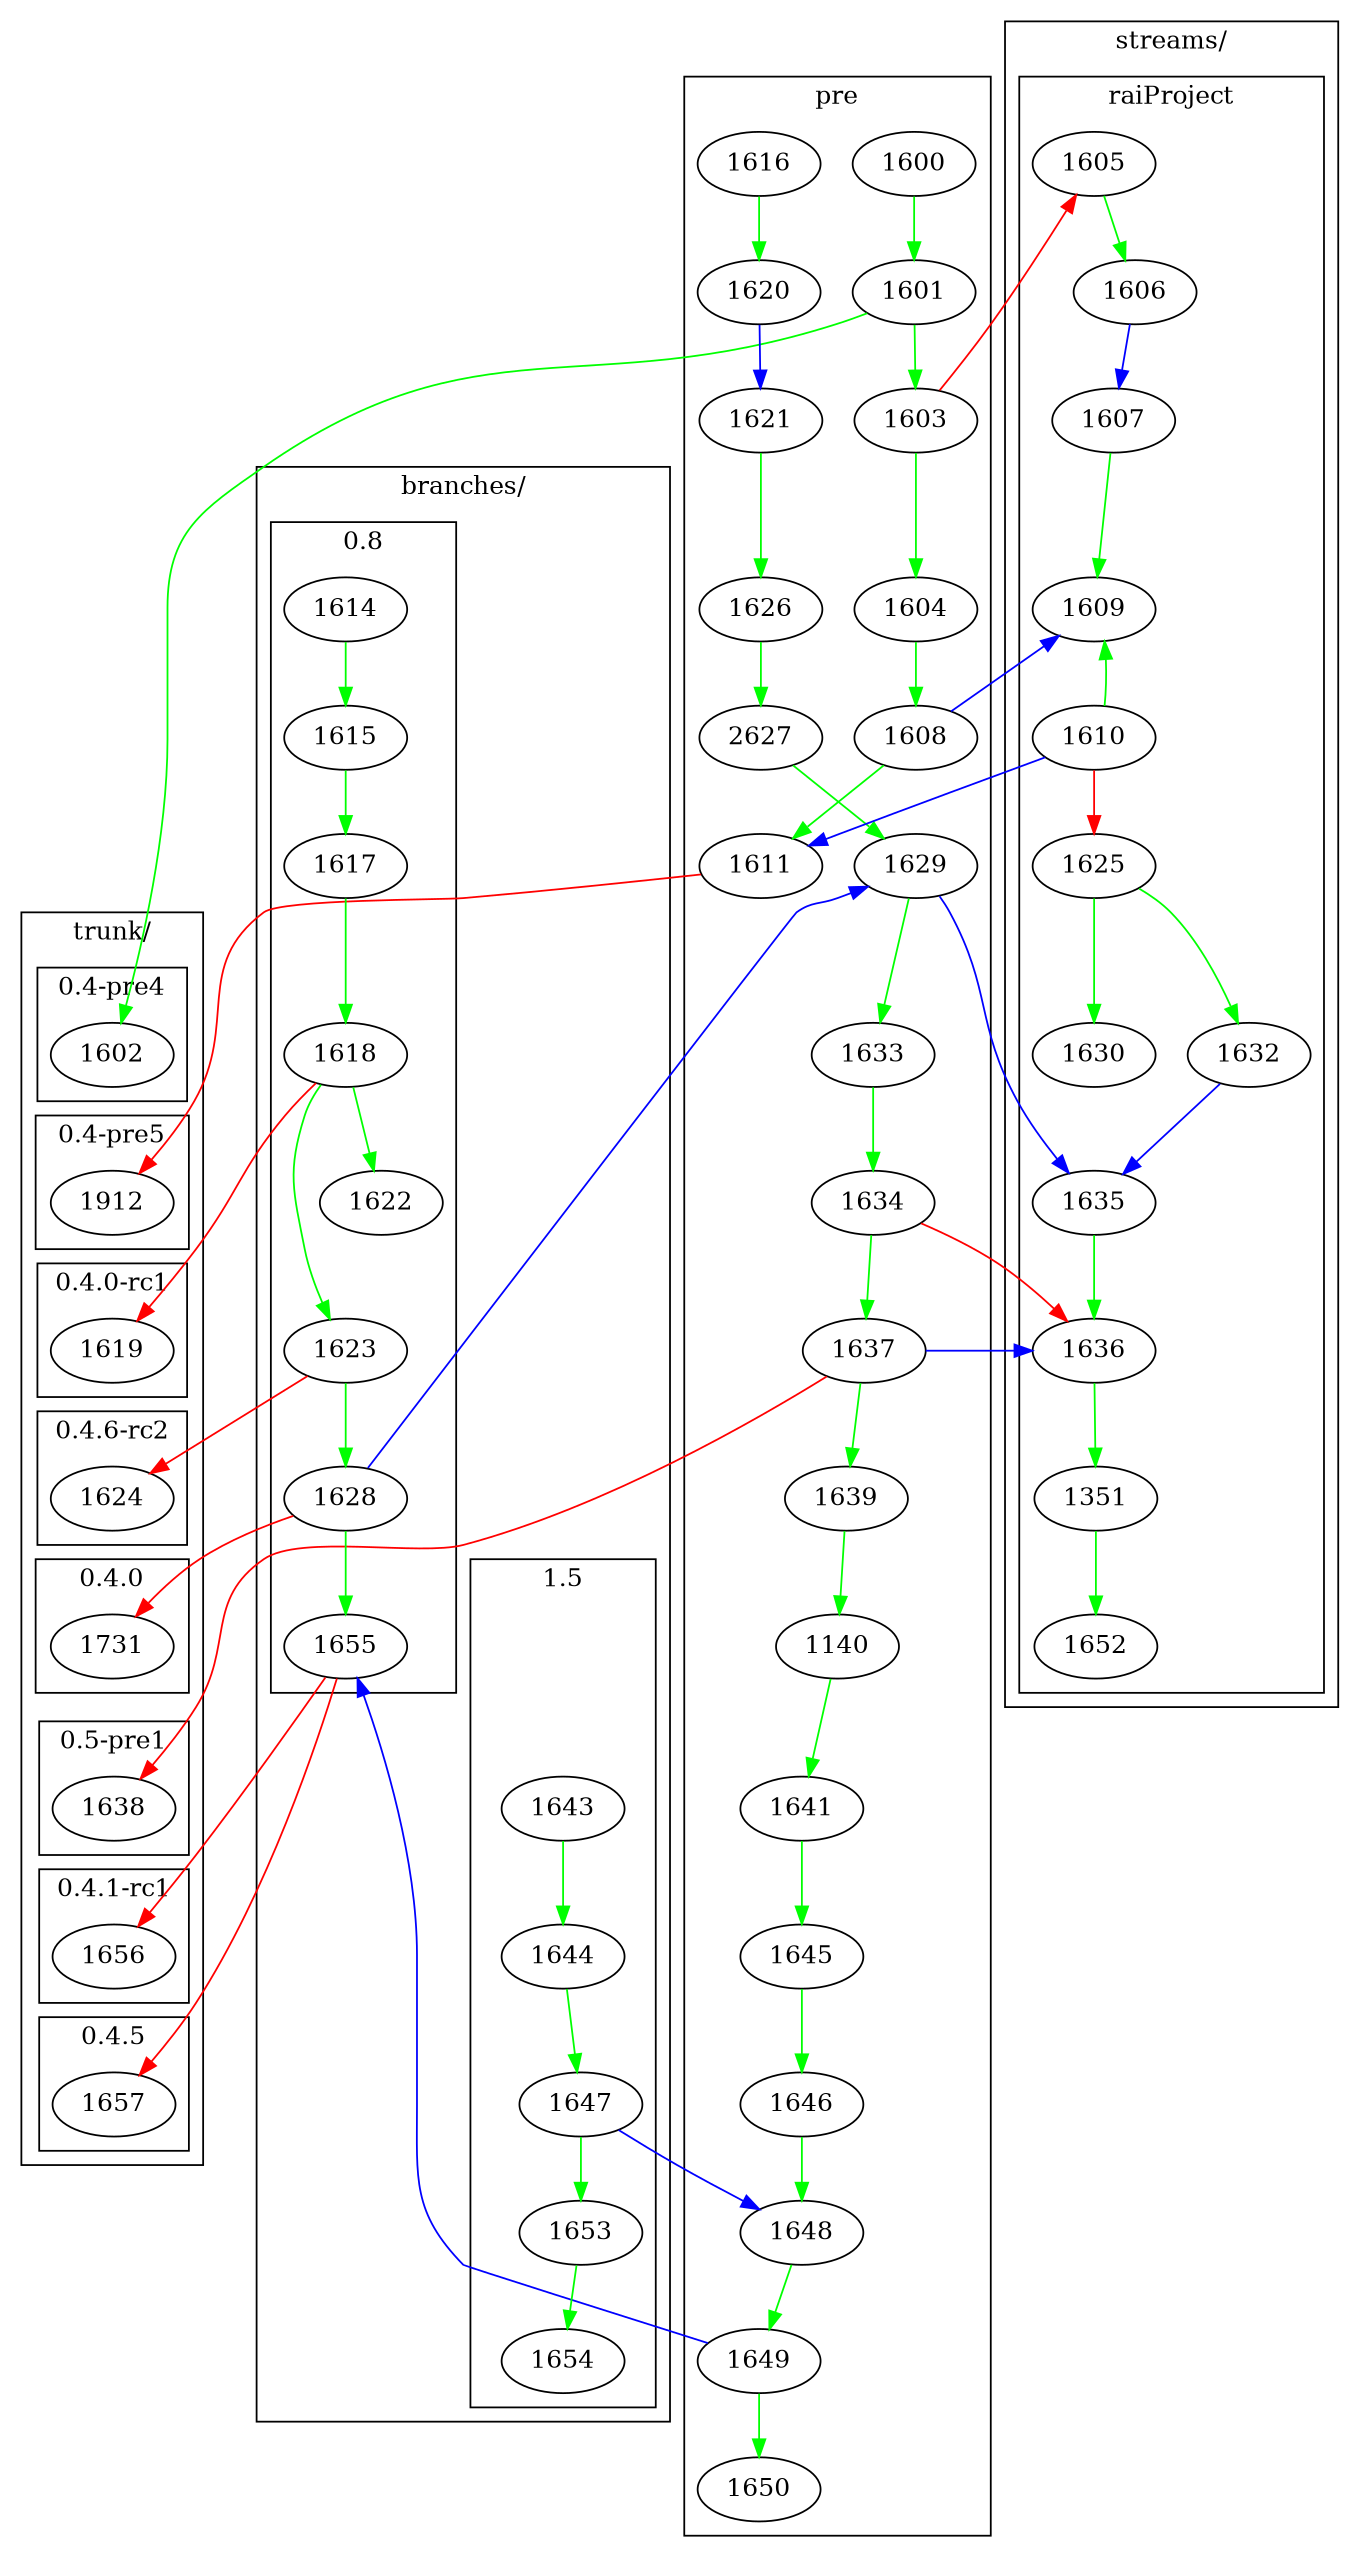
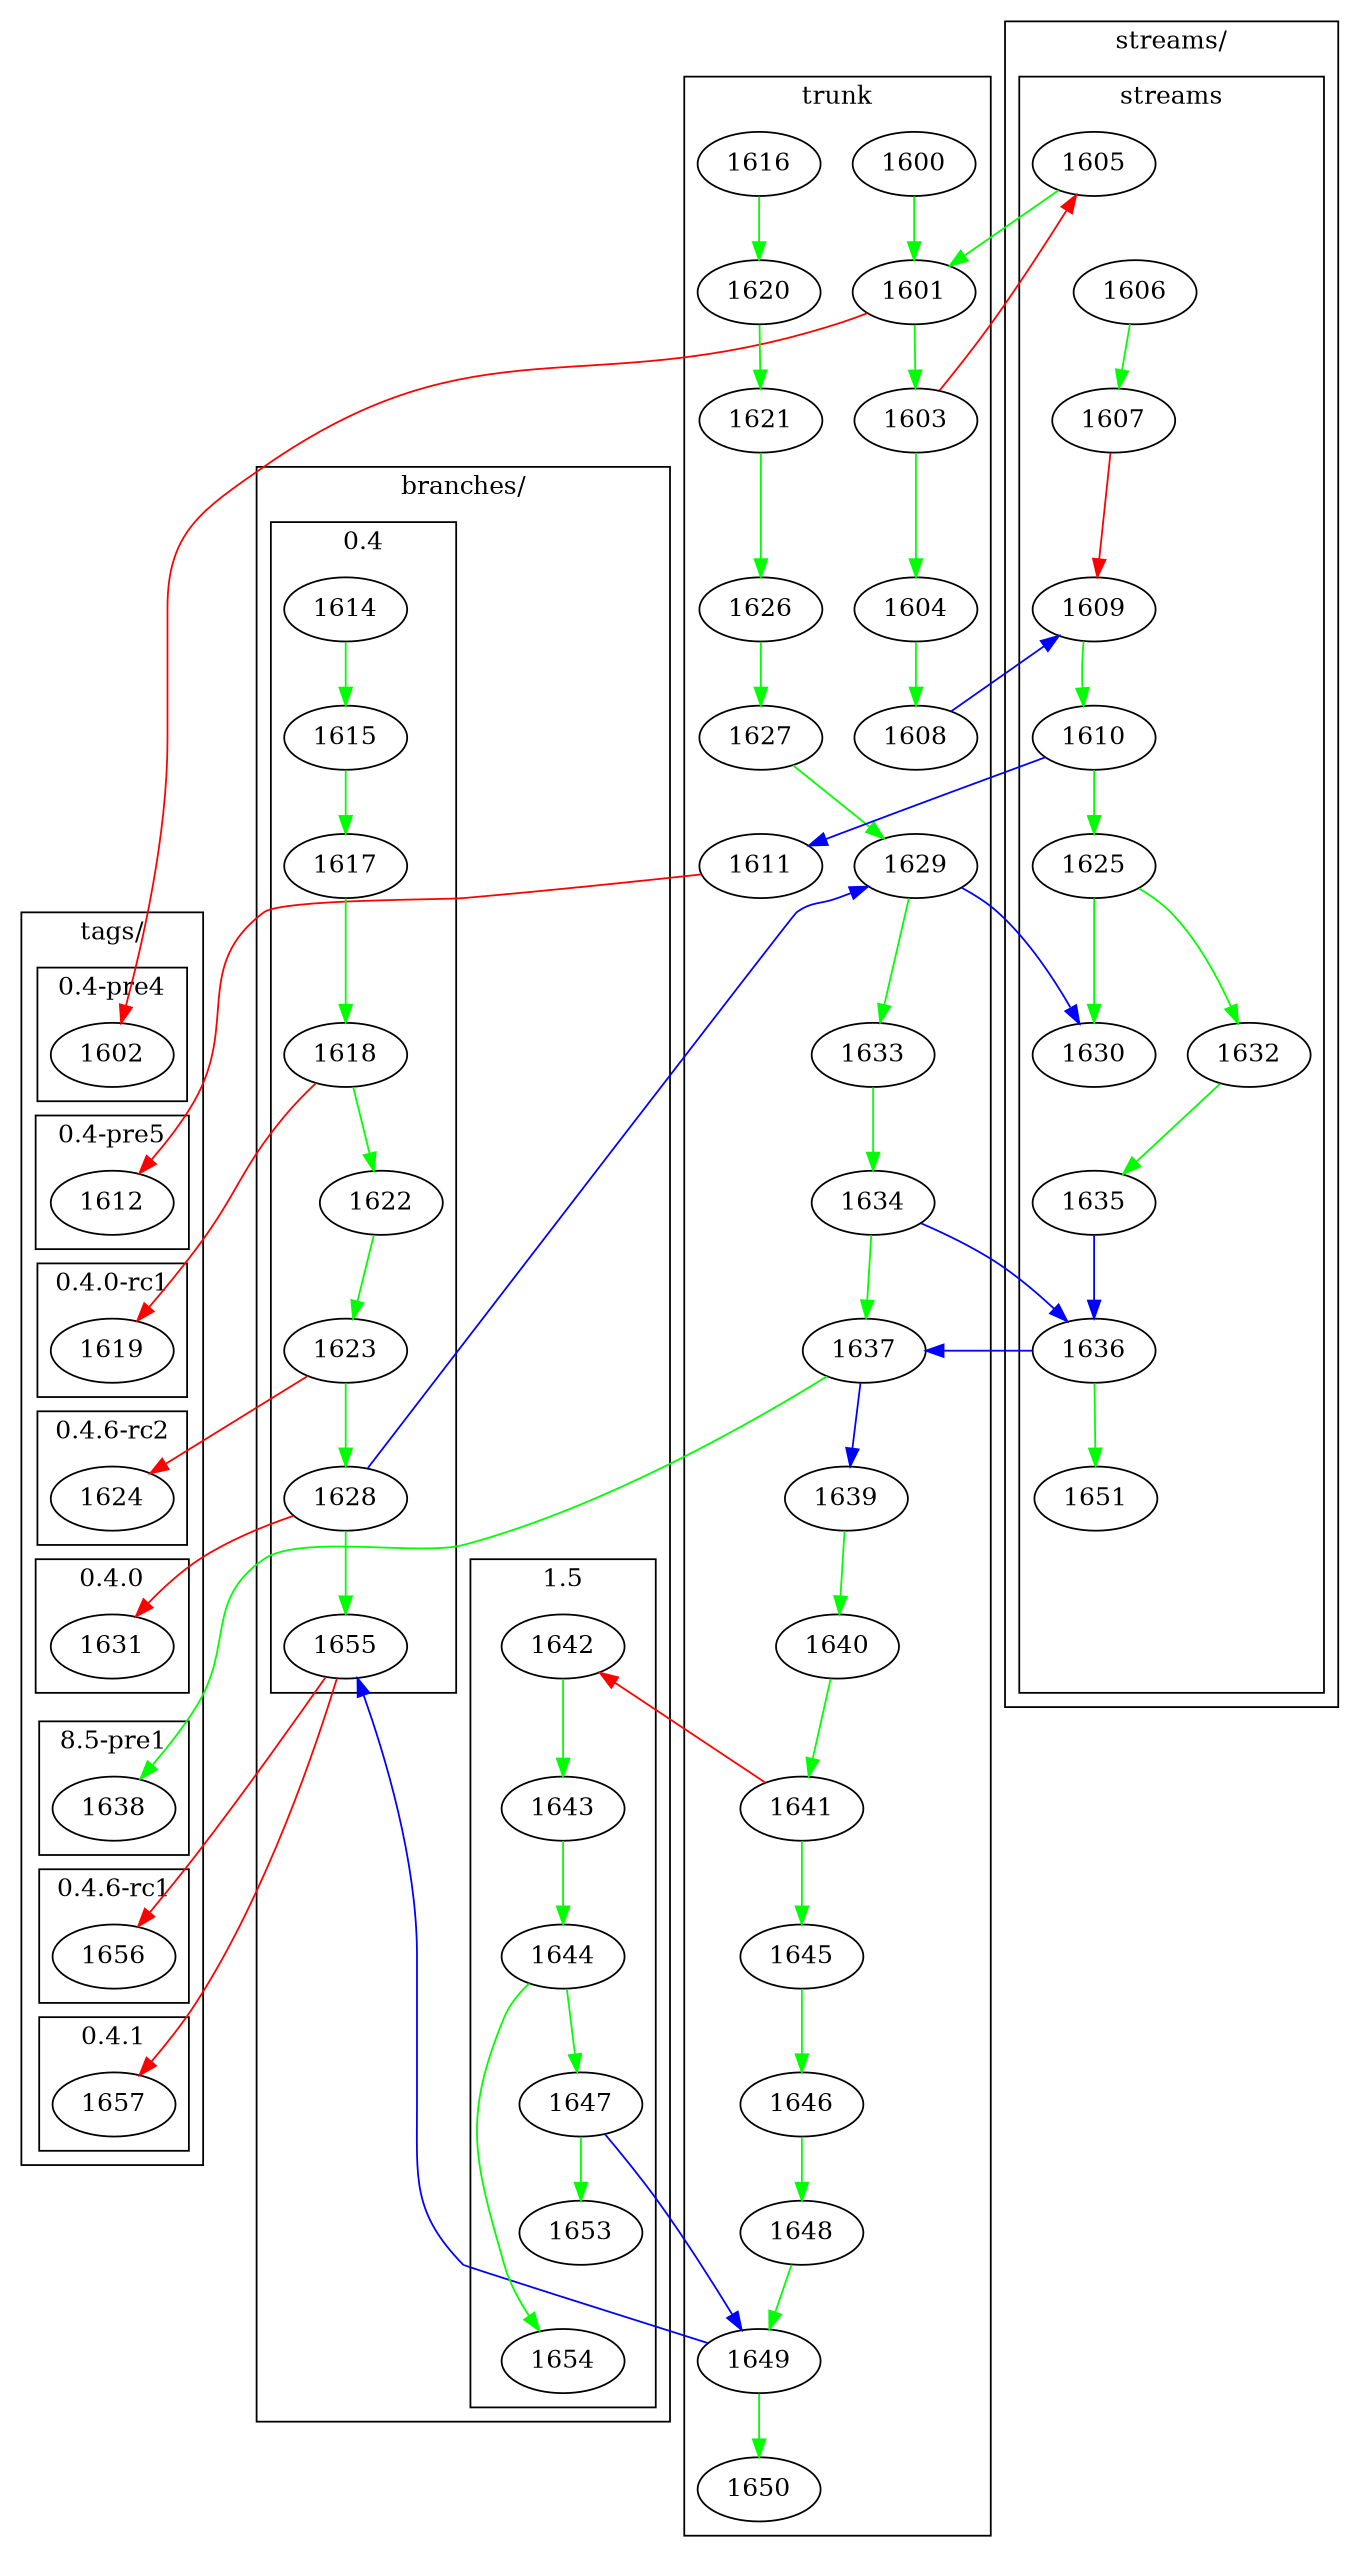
(838, 97) -> (838, 97)
(1172, 97) -> (1172, 97)
(1112, 220) -> (1030, 210)
(1126, 347) -> (1126, 347)
(760, 356) -> (760, 356)
(284, 455) -> (284, 455)
(1105, 506) -> (1105, 506)
(364, 543) -> (364, 543)
(1106, 683) -> (1082, 665)
(761, 738) -> (761, 738)
(1094, 793) -> (1094, 793)
(848, 794) -> none
(112, 933) -> (112, 933)
(979, 989) -> (1032, 949)
(1178, 1123) -> (1178, 1123)
(295, 1193) -> (366, 1268)
(112, 1203) -> (112, 1203)
(978, 1251) -> (978, 1251)
(1094, 1268) -> (1094, 1268)
(970, 1351) -> (979, 1351)
(856, 1416) -> (856, 1416)
(1096, 1499) -> (1096, 1499)
(444, 1548) -> (423, 1548)
(112, 1647) -> (112, 1647)
none -> (563, 1647)
(838, 1647) -> (838, 1647)
(1096, 1647) -> none
(114, 1742) -> (114, 1742)
(114, 1890) -> (114, 1890)
(114, 2038) -> (114, 2038)
(696, 2176) -> (697, 2258)
(573, 2288) -> (481, 2174)
